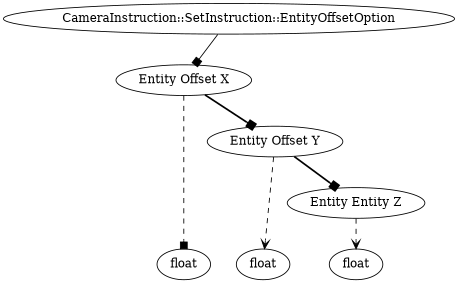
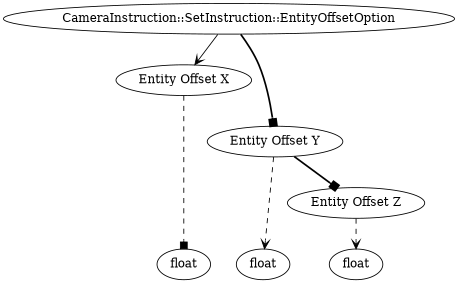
(209, 46) -> (209, 46)
(226, 109) -> (262, 74)
(356, 203) -> (356, 203)
